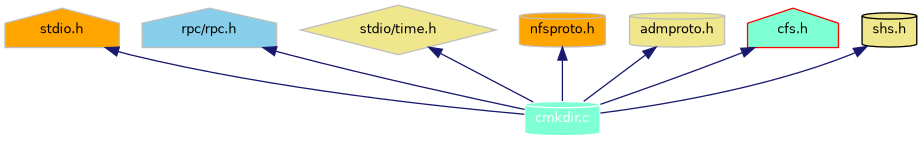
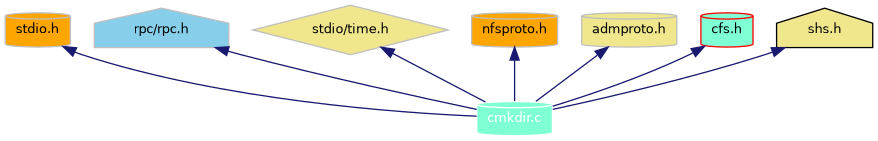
(62, 30) -> (38, 30)
(793, 30) -> (727, 30)
(889, 30) -> (825, 30)
